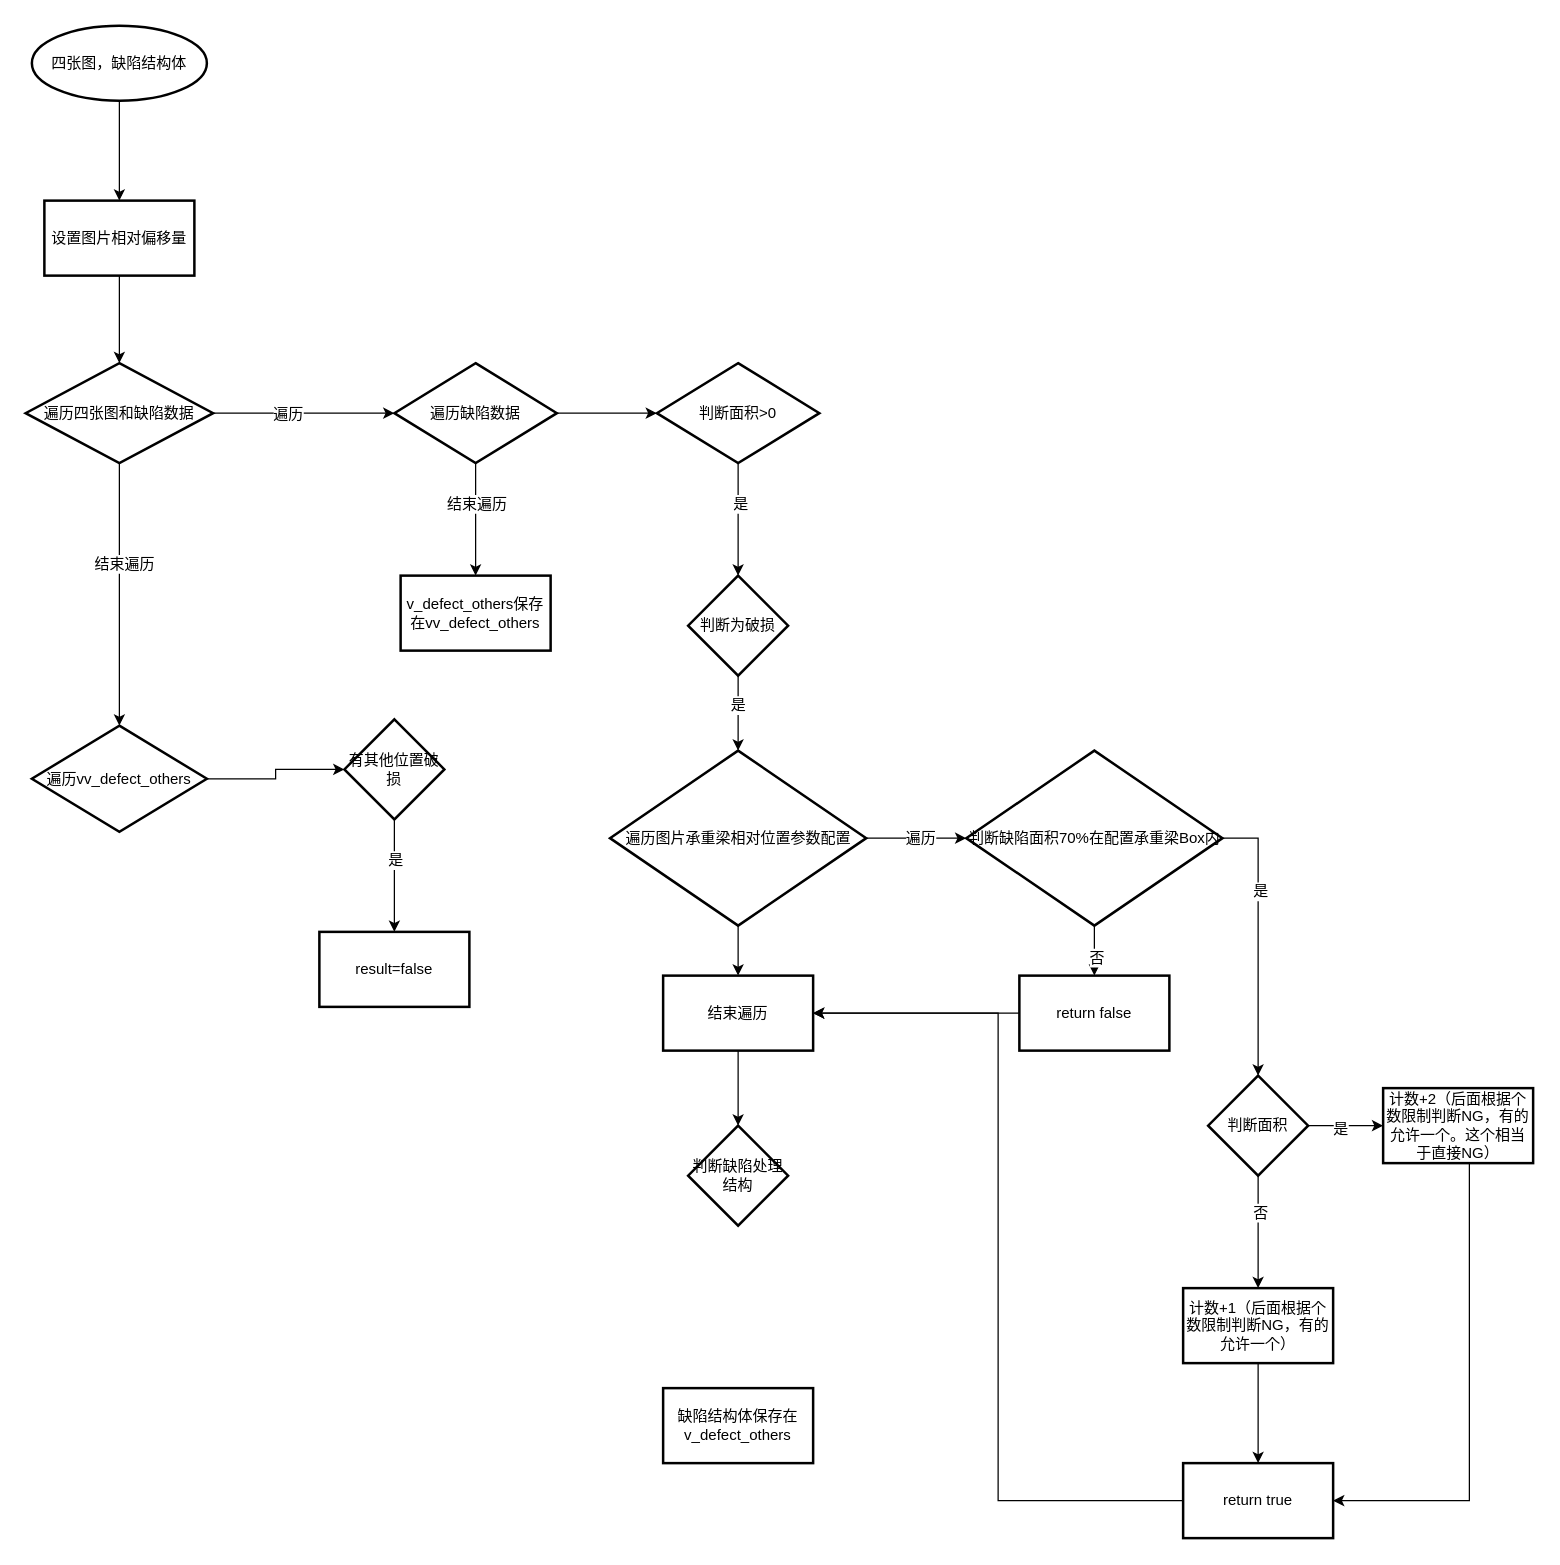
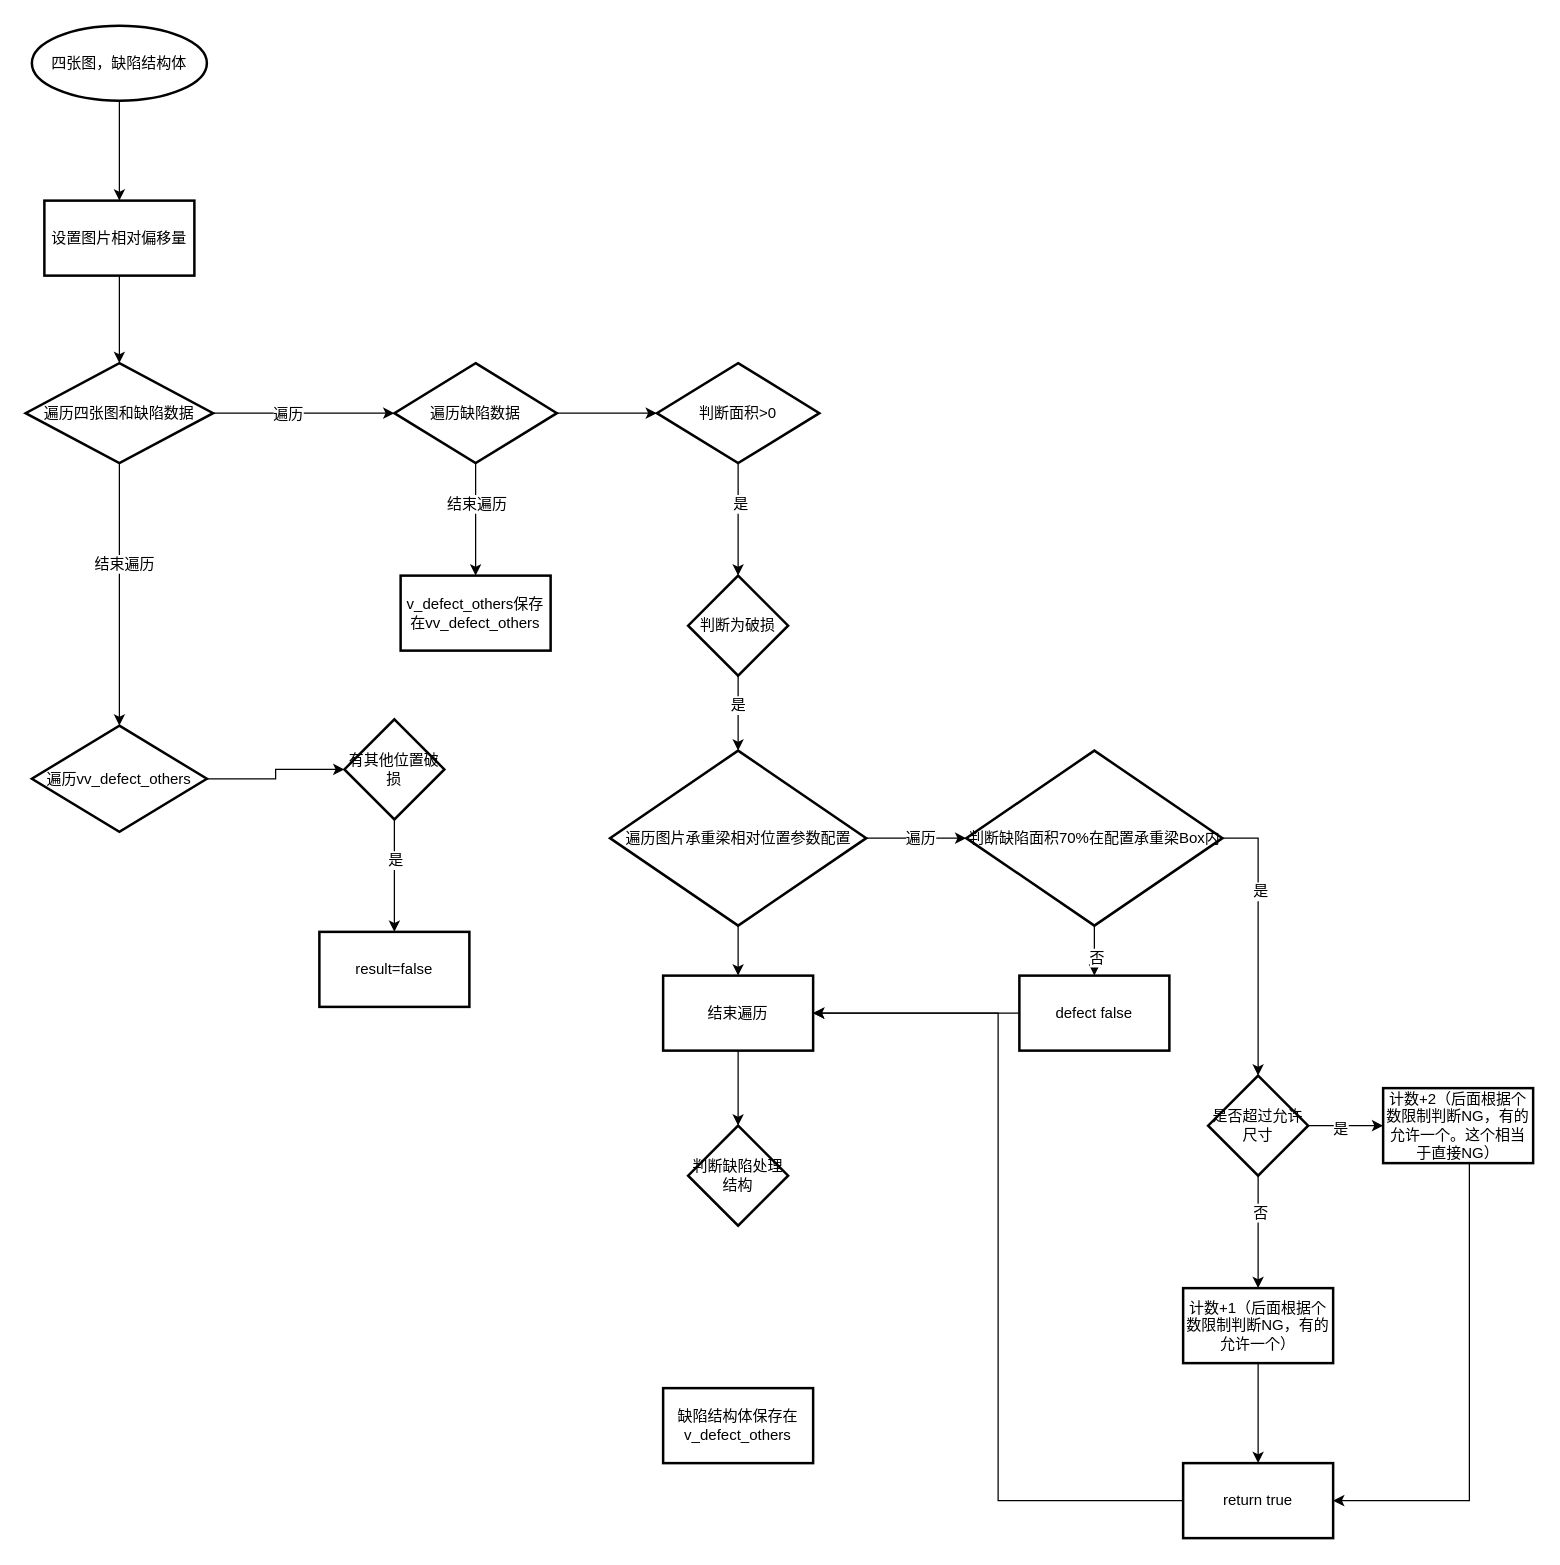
(1094, 1013) -> (1094, 1013)
(1258, 1126) -> (1258, 1126)
